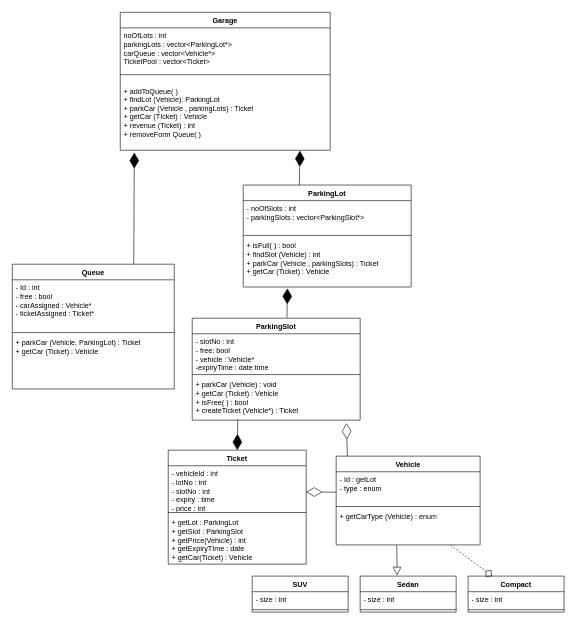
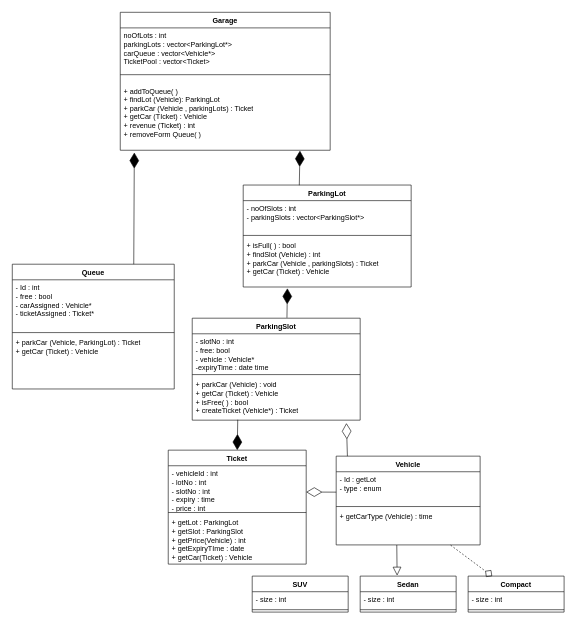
(392, 518) -> (391, 518)
